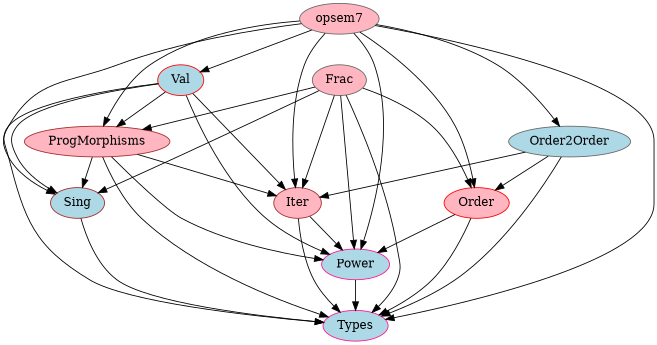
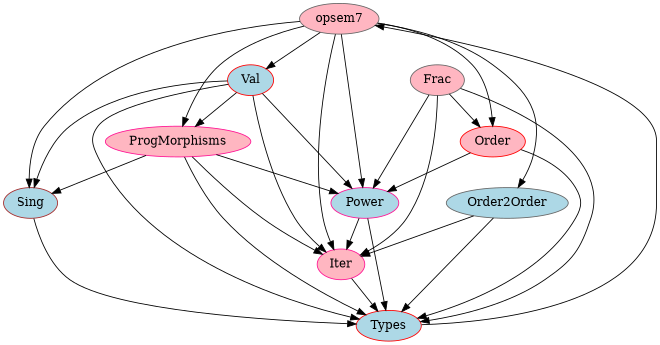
(233, 107) -> none
(218, 138) -> none
(97, 142) -> (178, 142)
(654, 163) -> (657, 164)
(525, 171) -> none
(298, 203) -> (341, 264)
(323, 230) -> (354, 230)
(356, 326) -> (389, 326)
